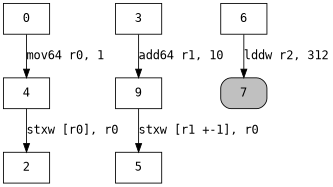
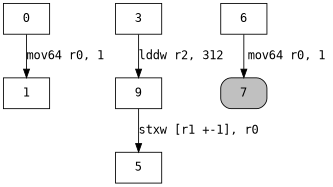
(181, 56) -> (181, 56)
(287, 56) -> (287, 56)
(27, 93) -> (27, 93)
(27, 168) -> none
